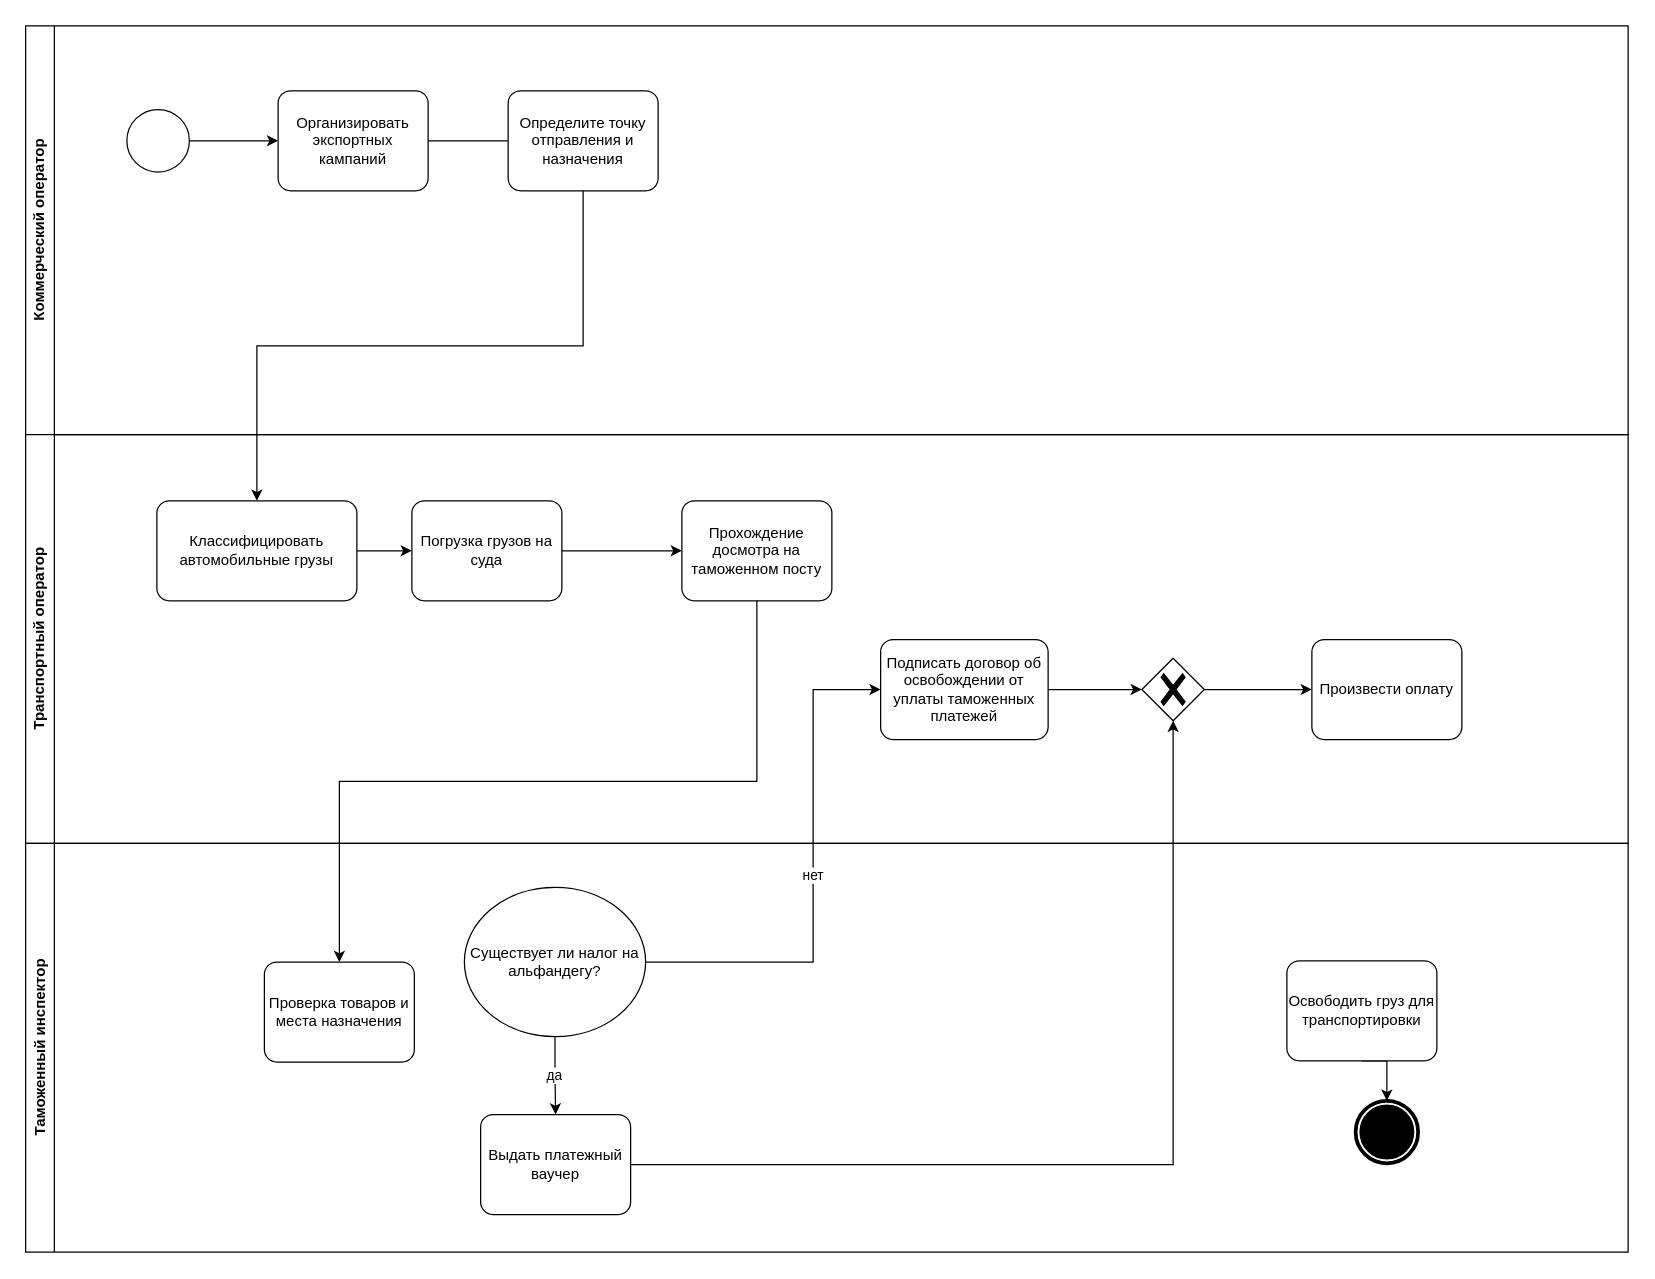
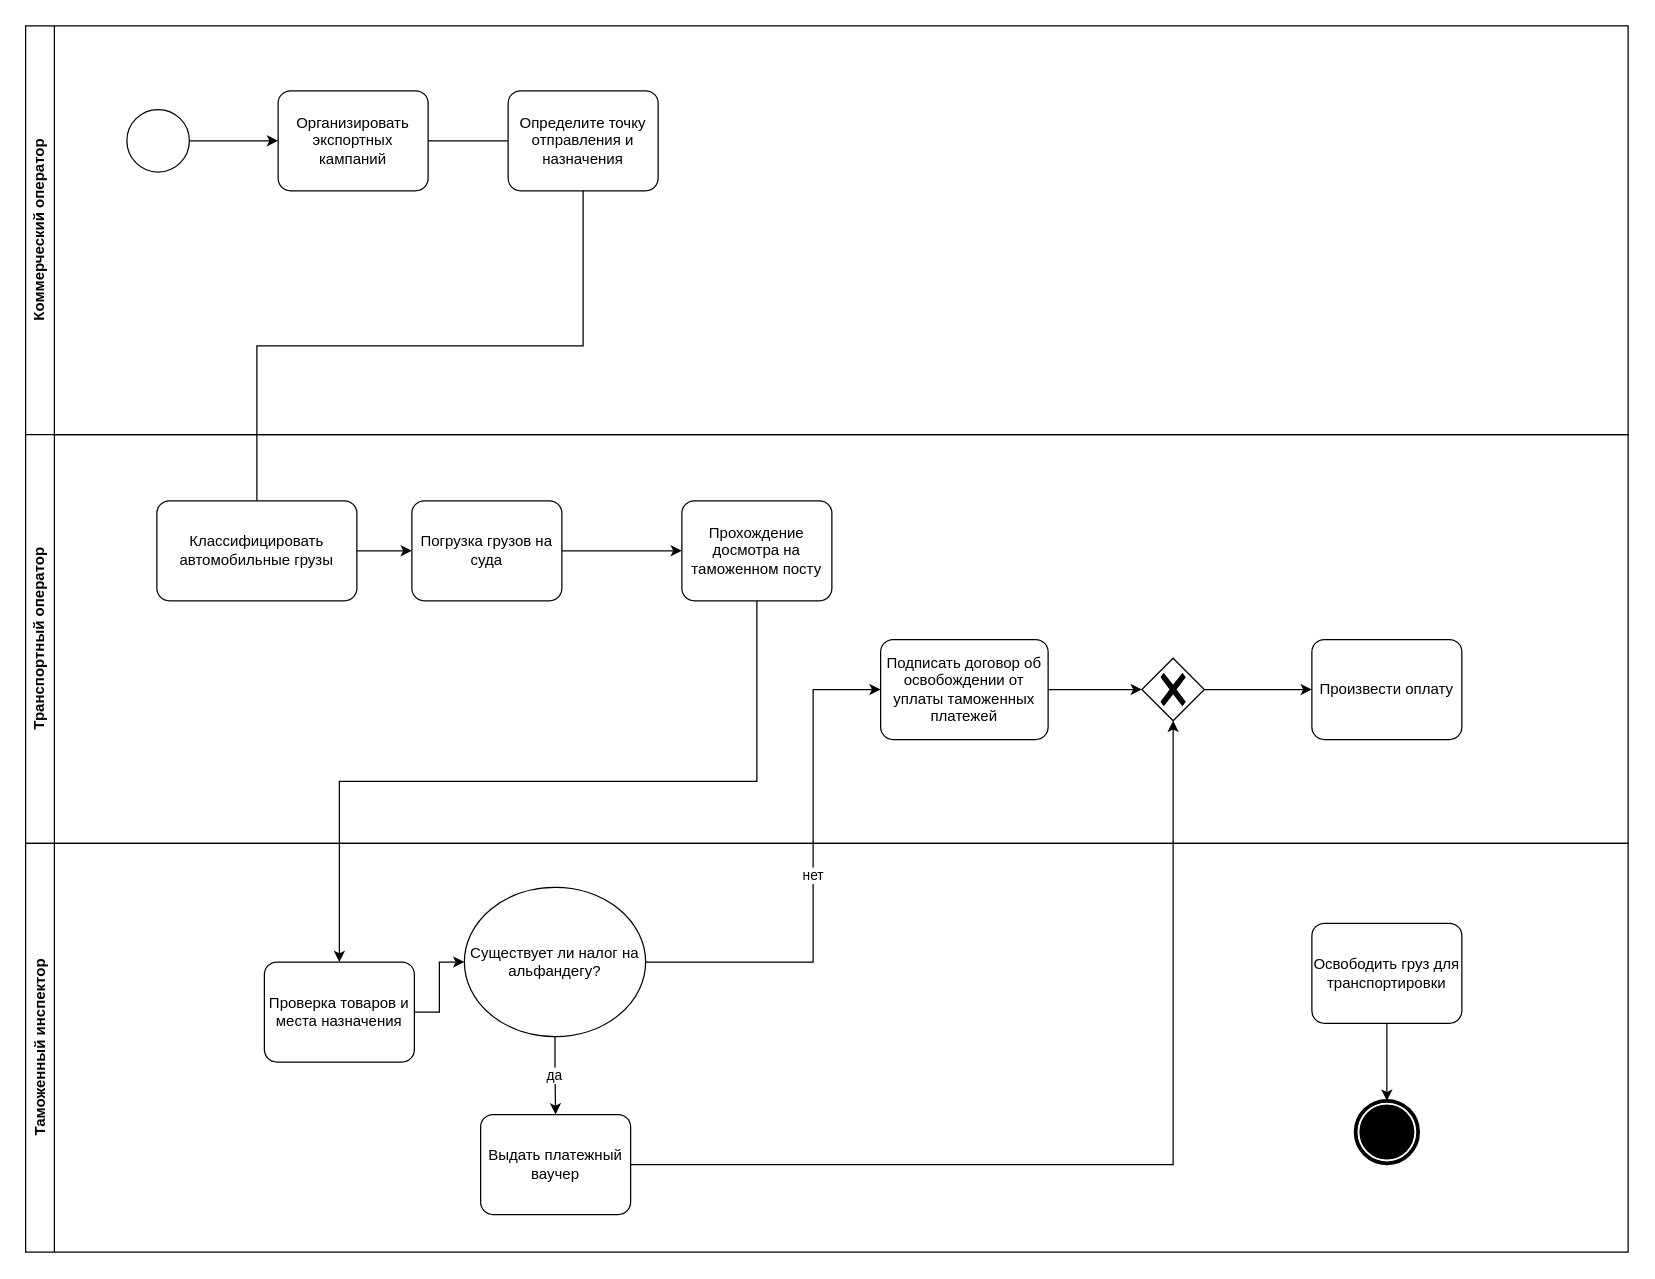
(257, 491) -> (257, 494)
none -> (439, 991)
(1362, 1011) -> (1387, 973)
